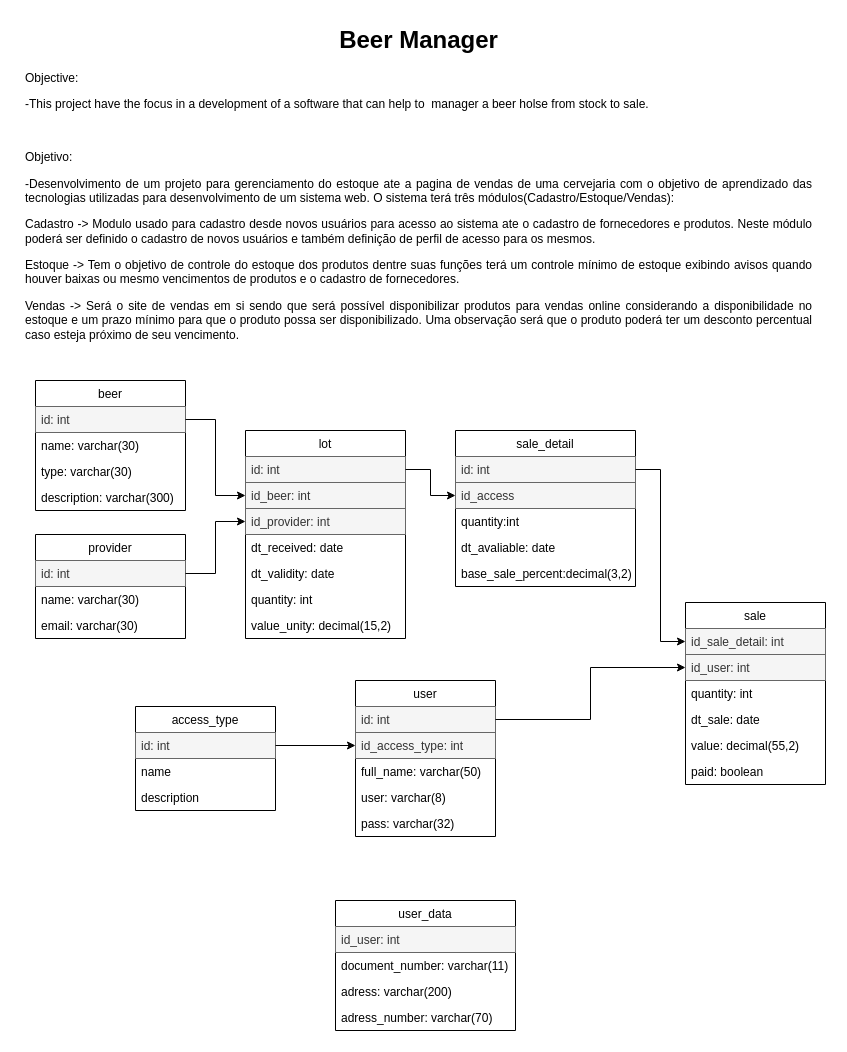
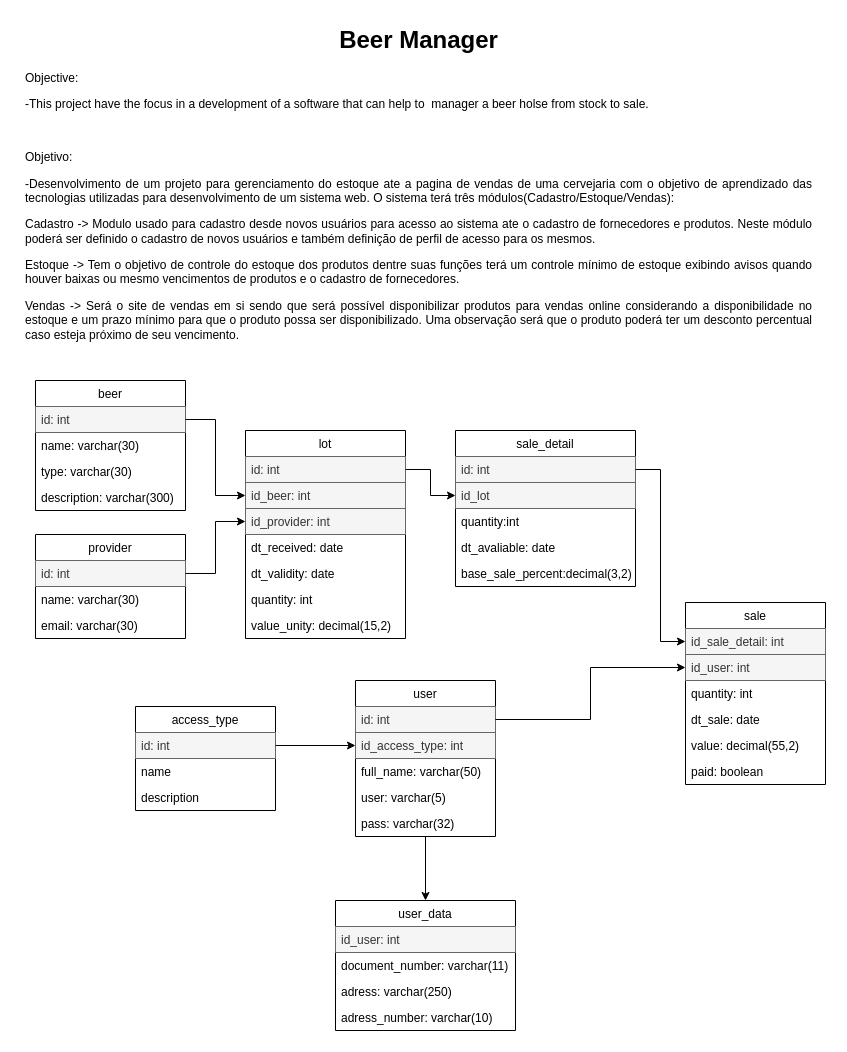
(490, 496) -> (478, 496)
(412, 798) -> (412, 798)
none -> (426, 865)
(405, 992) -> (405, 992)
(425, 1018) -> (425, 1018)
